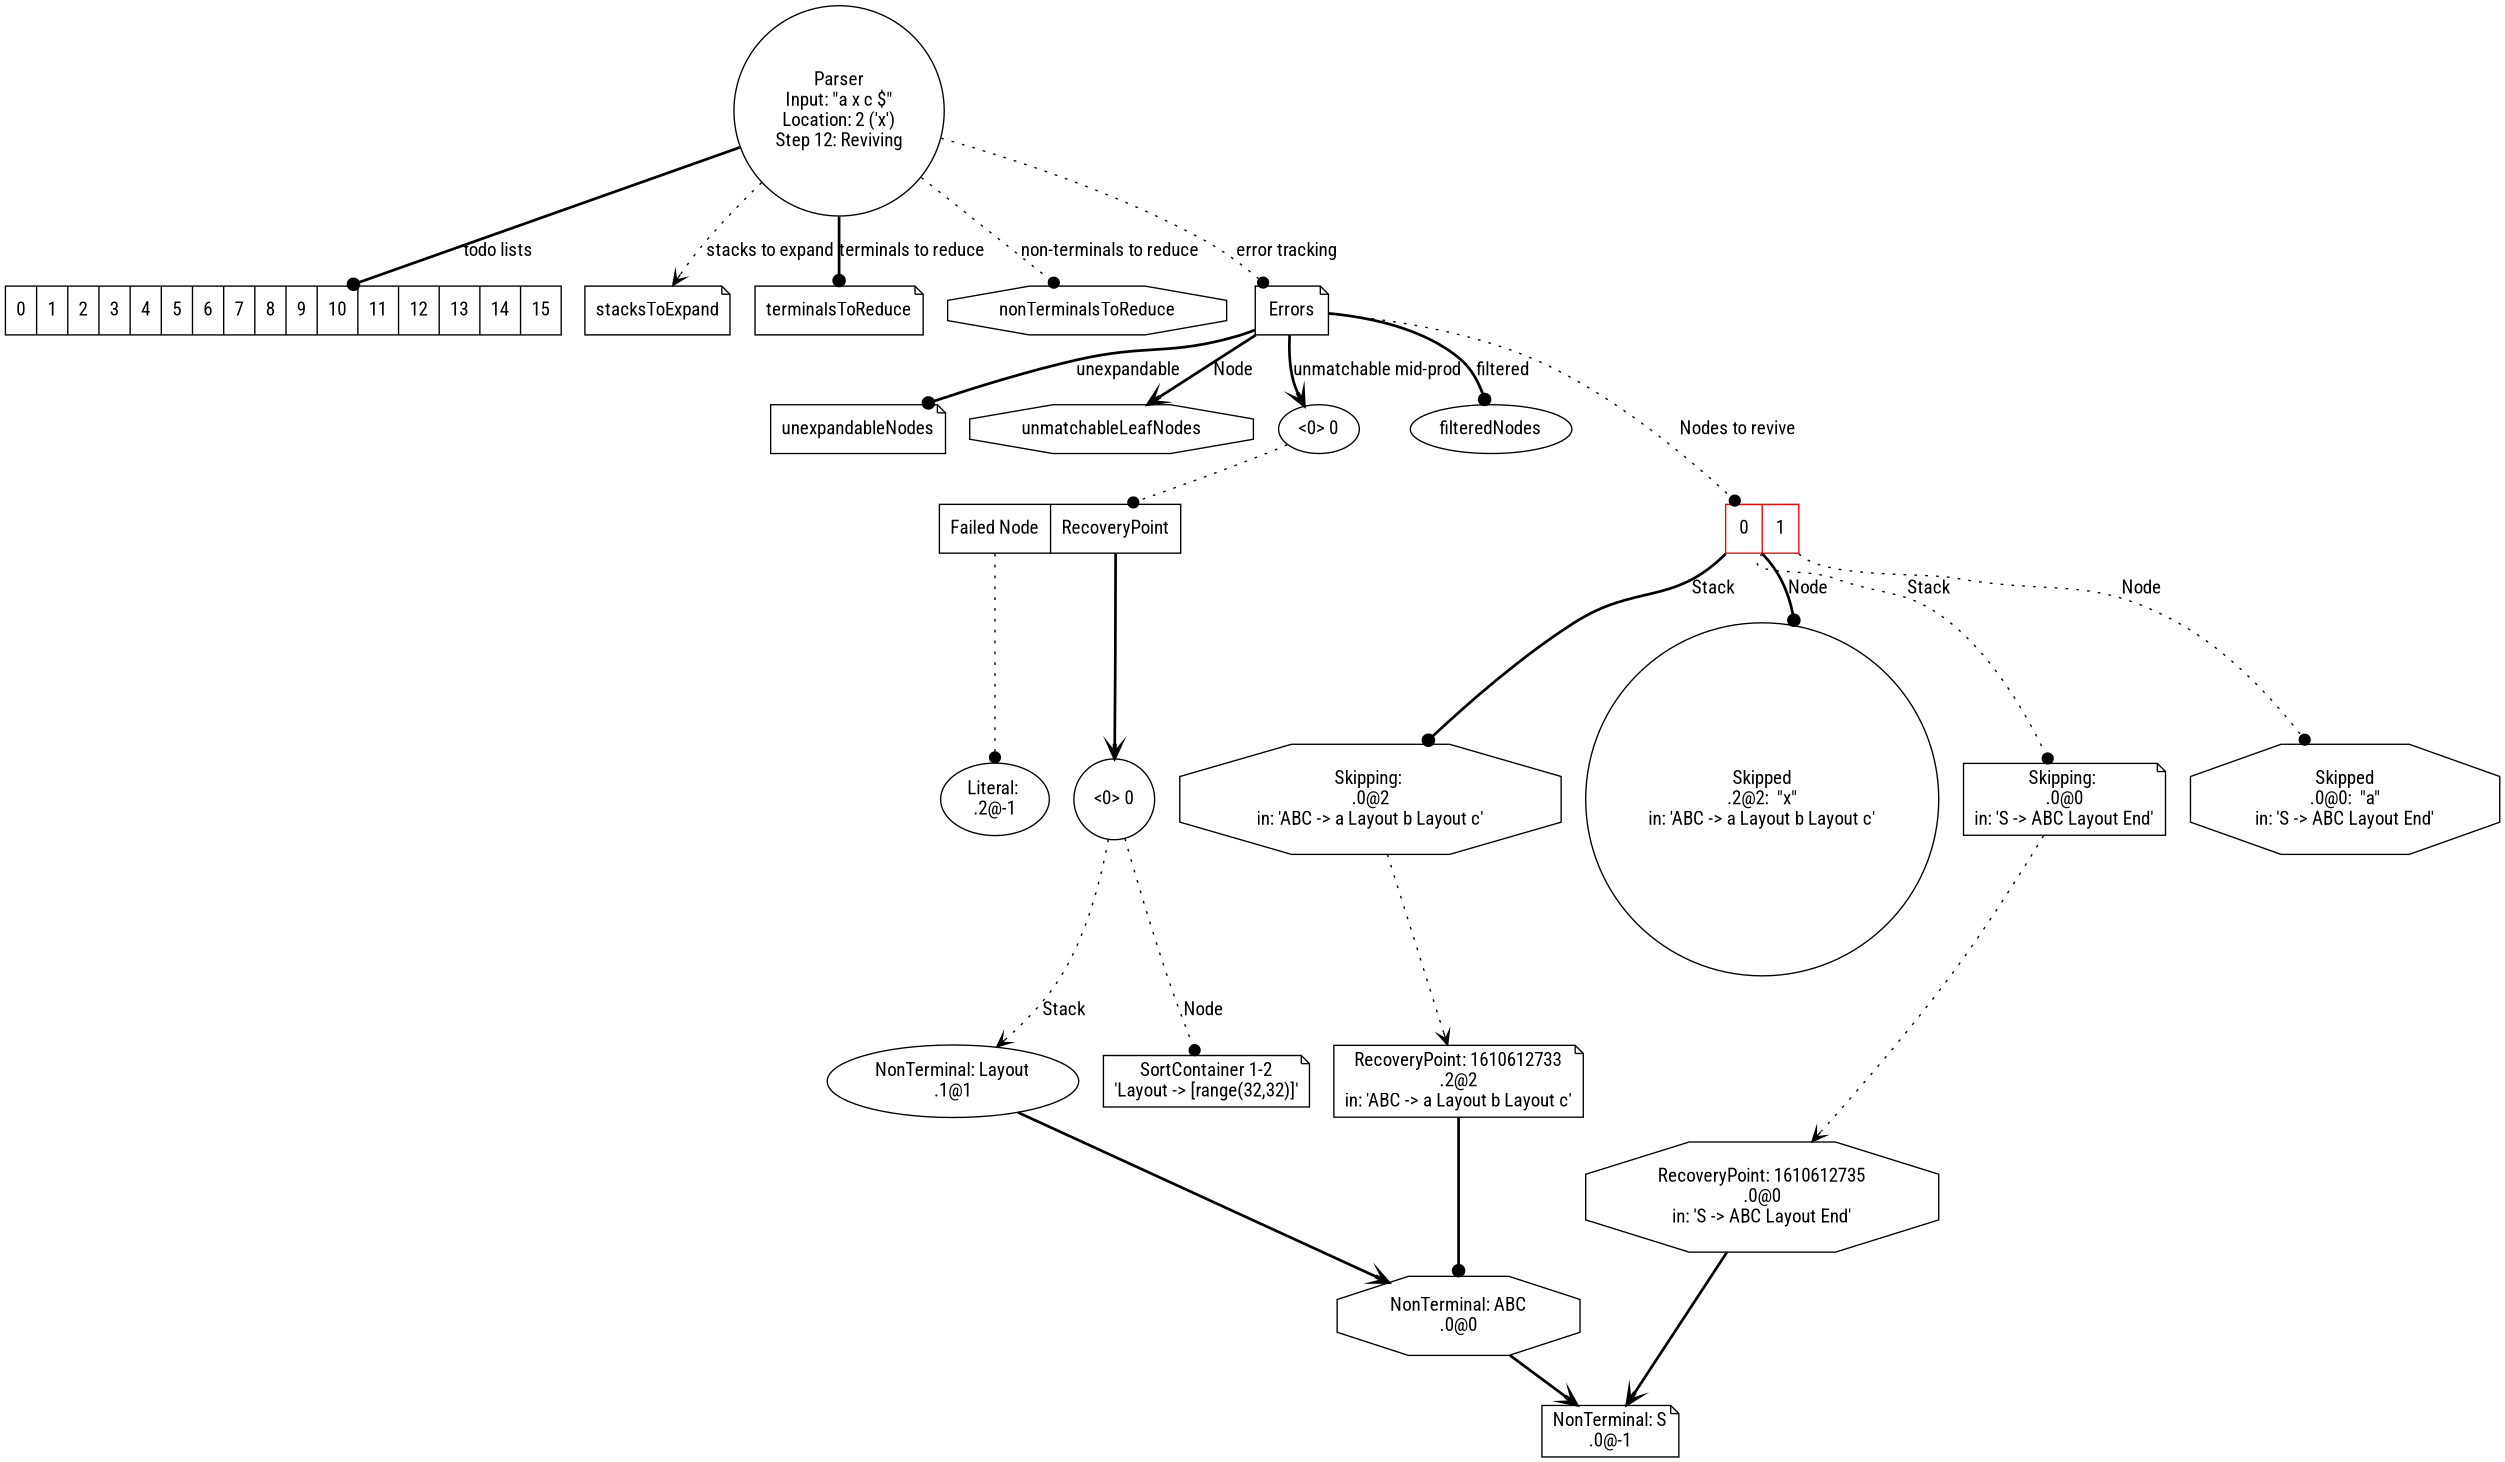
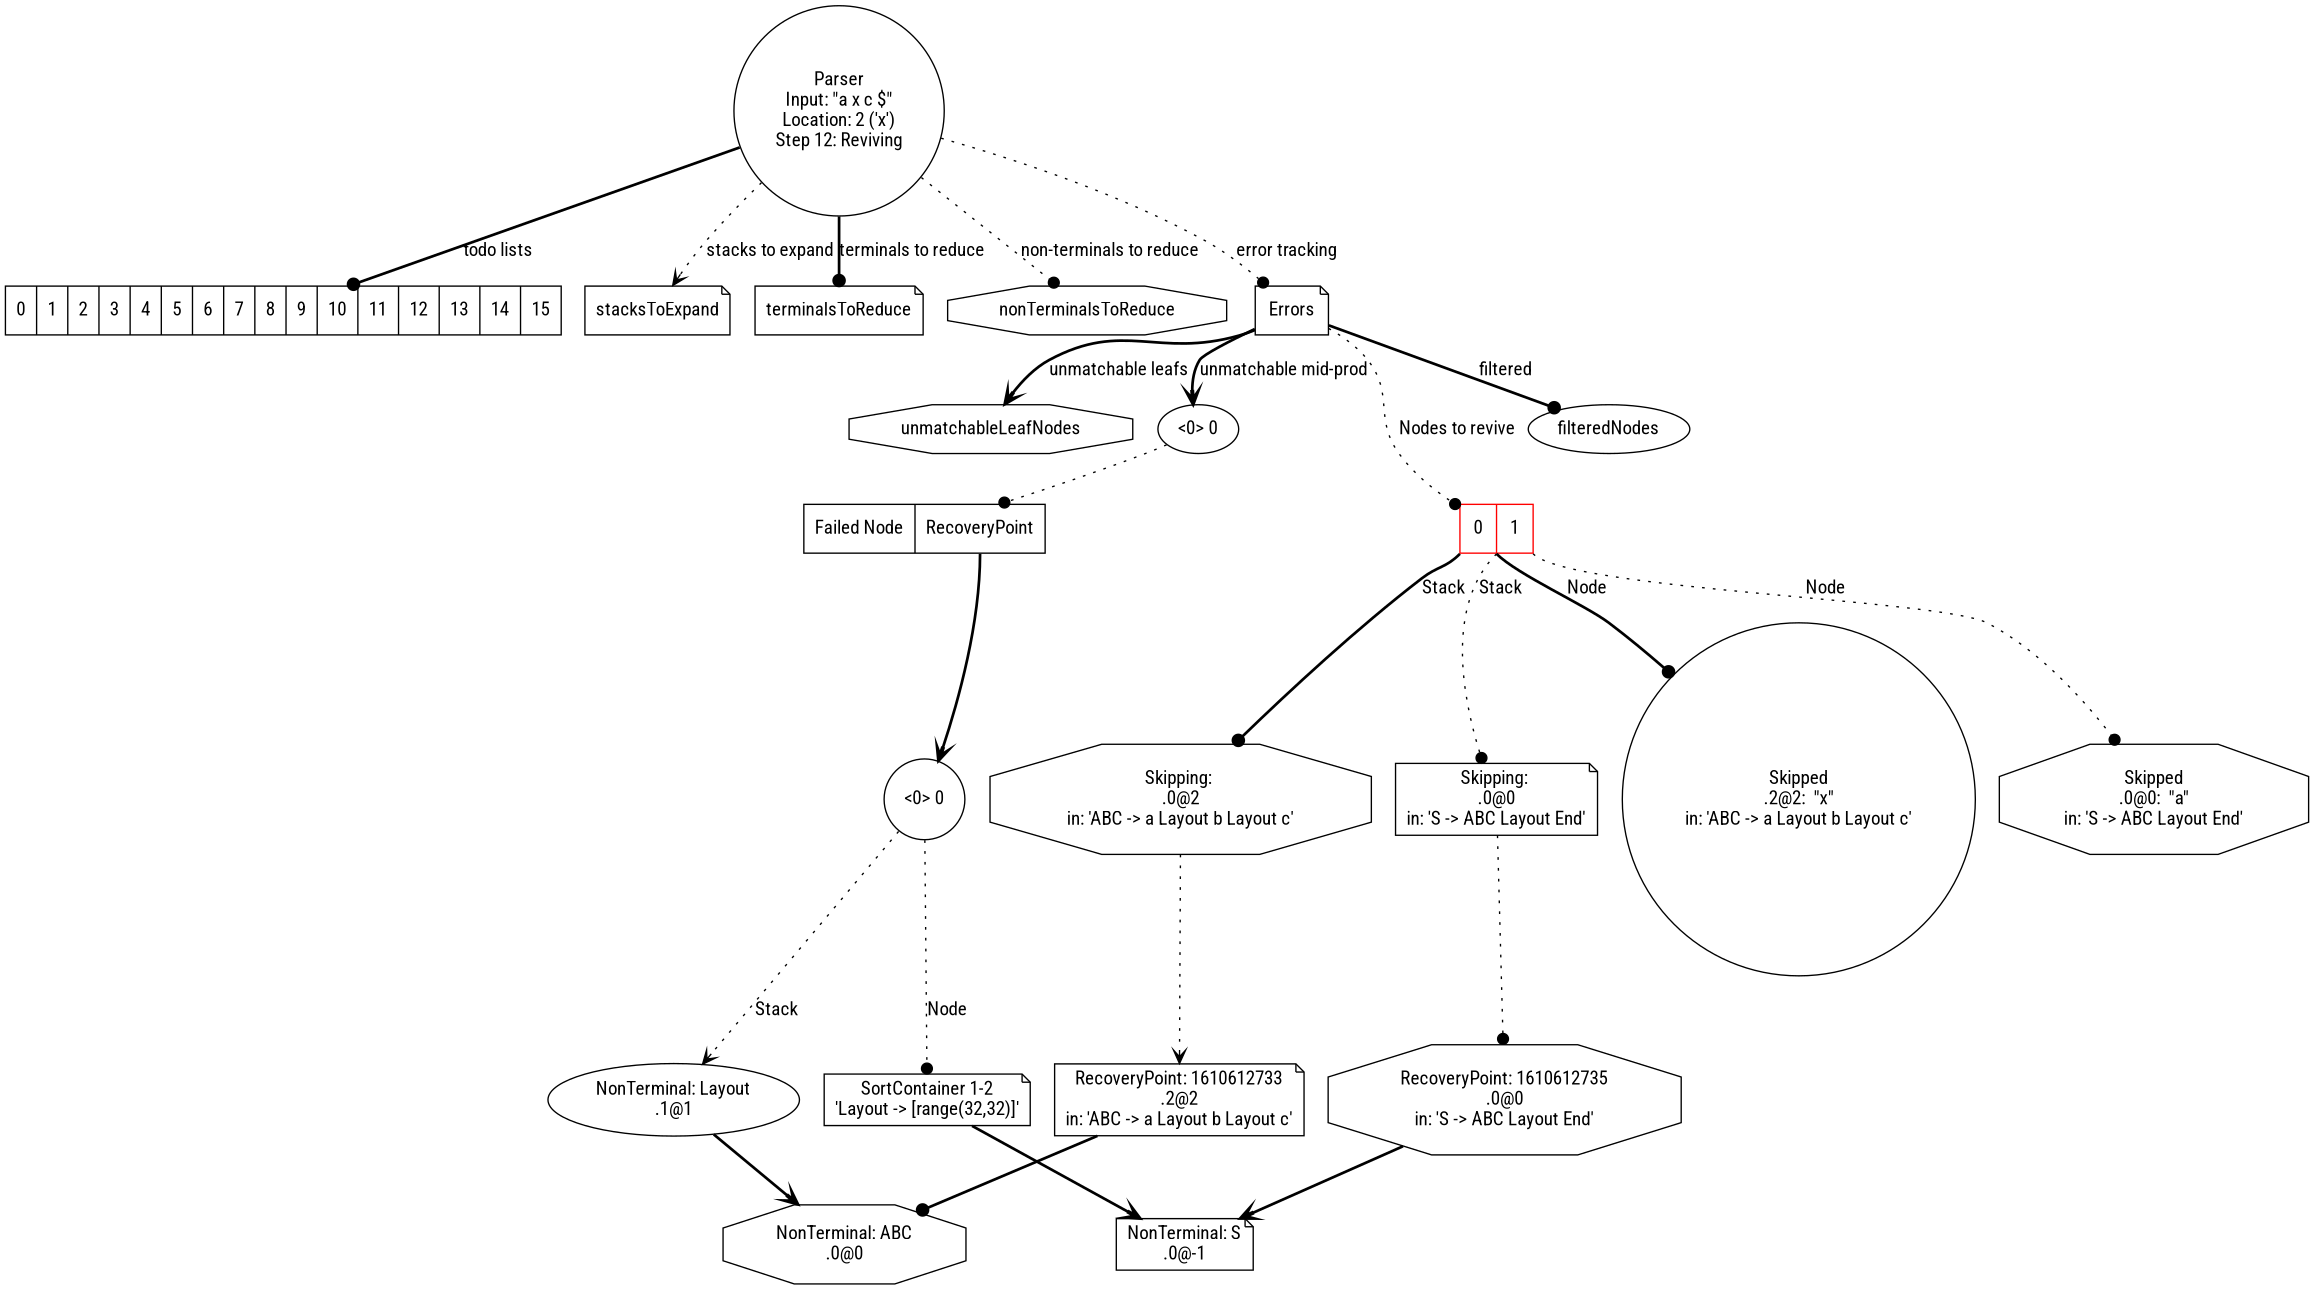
(1234, 370) -> (1119, 370)
(858, 429) -> none
(995, 799) -> none
(1940, 989) -> (1500, 934)
(1538, 1376) -> (1050, 1169)
